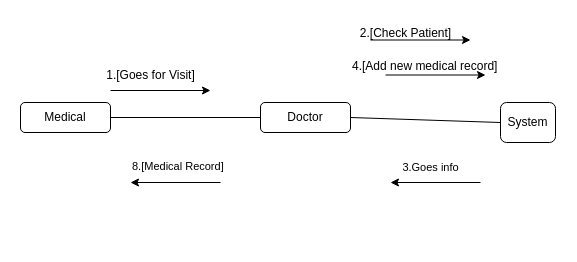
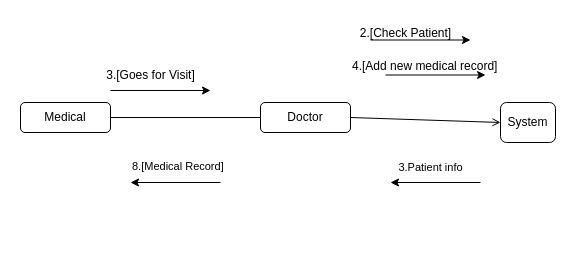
(151, 76) -> (151, 76)
(496, 122) -> (495, 122)
(431, 168) -> (431, 168)
